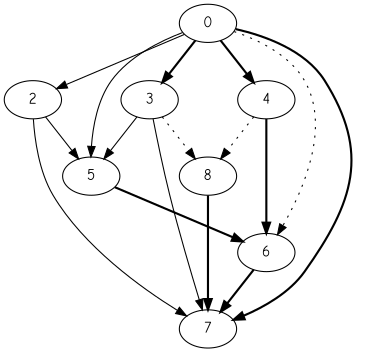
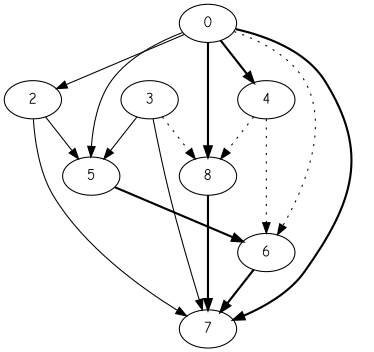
(182, 57) -> (208, 94)
(266, 171) -> (266, 171)
